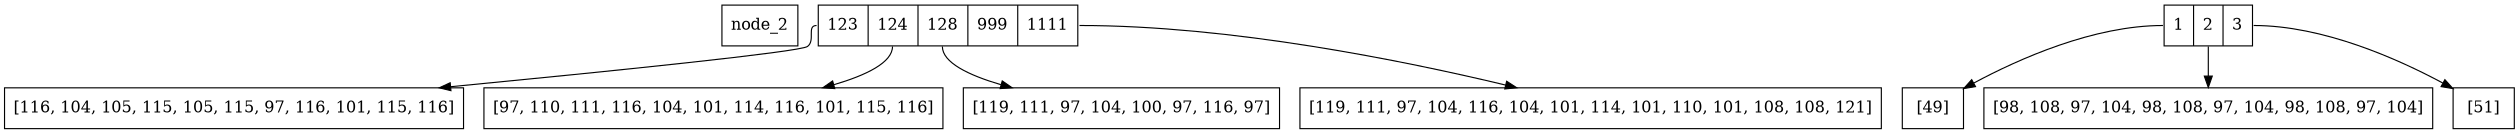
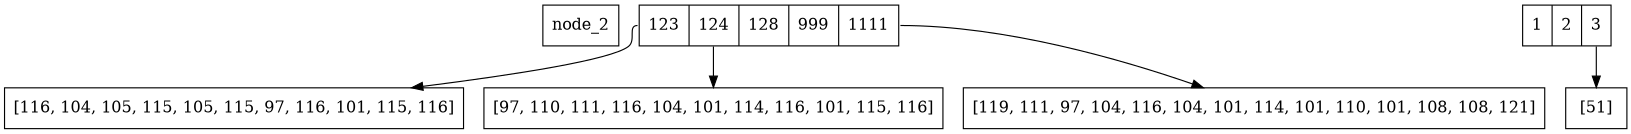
(1121, 108) -> none
(1933, 108) -> none
(2208, 108) -> none
